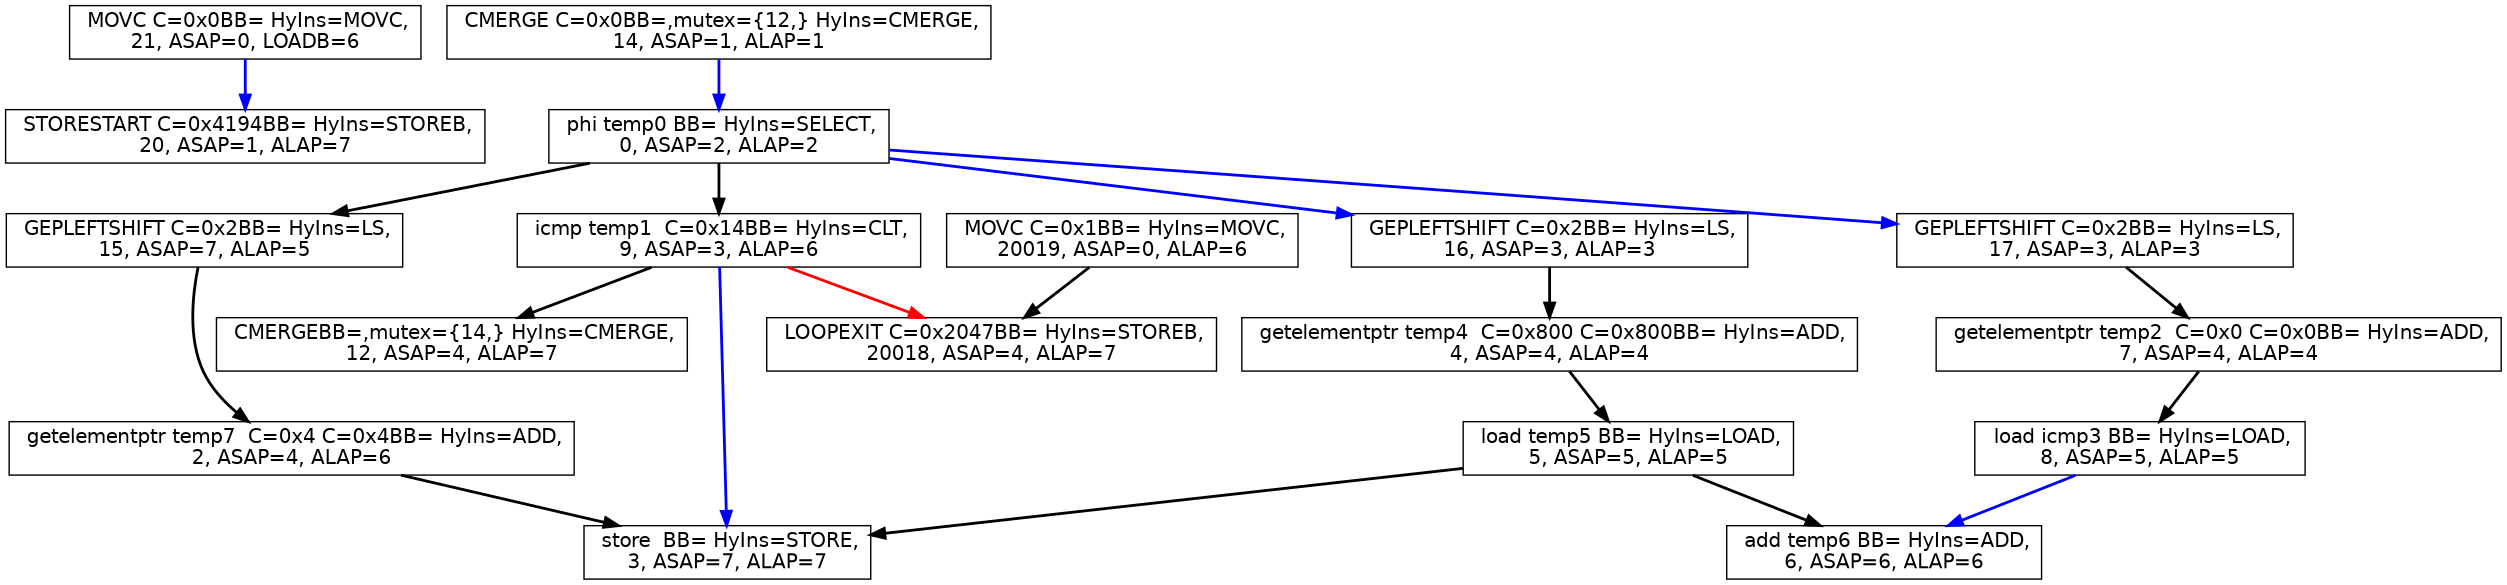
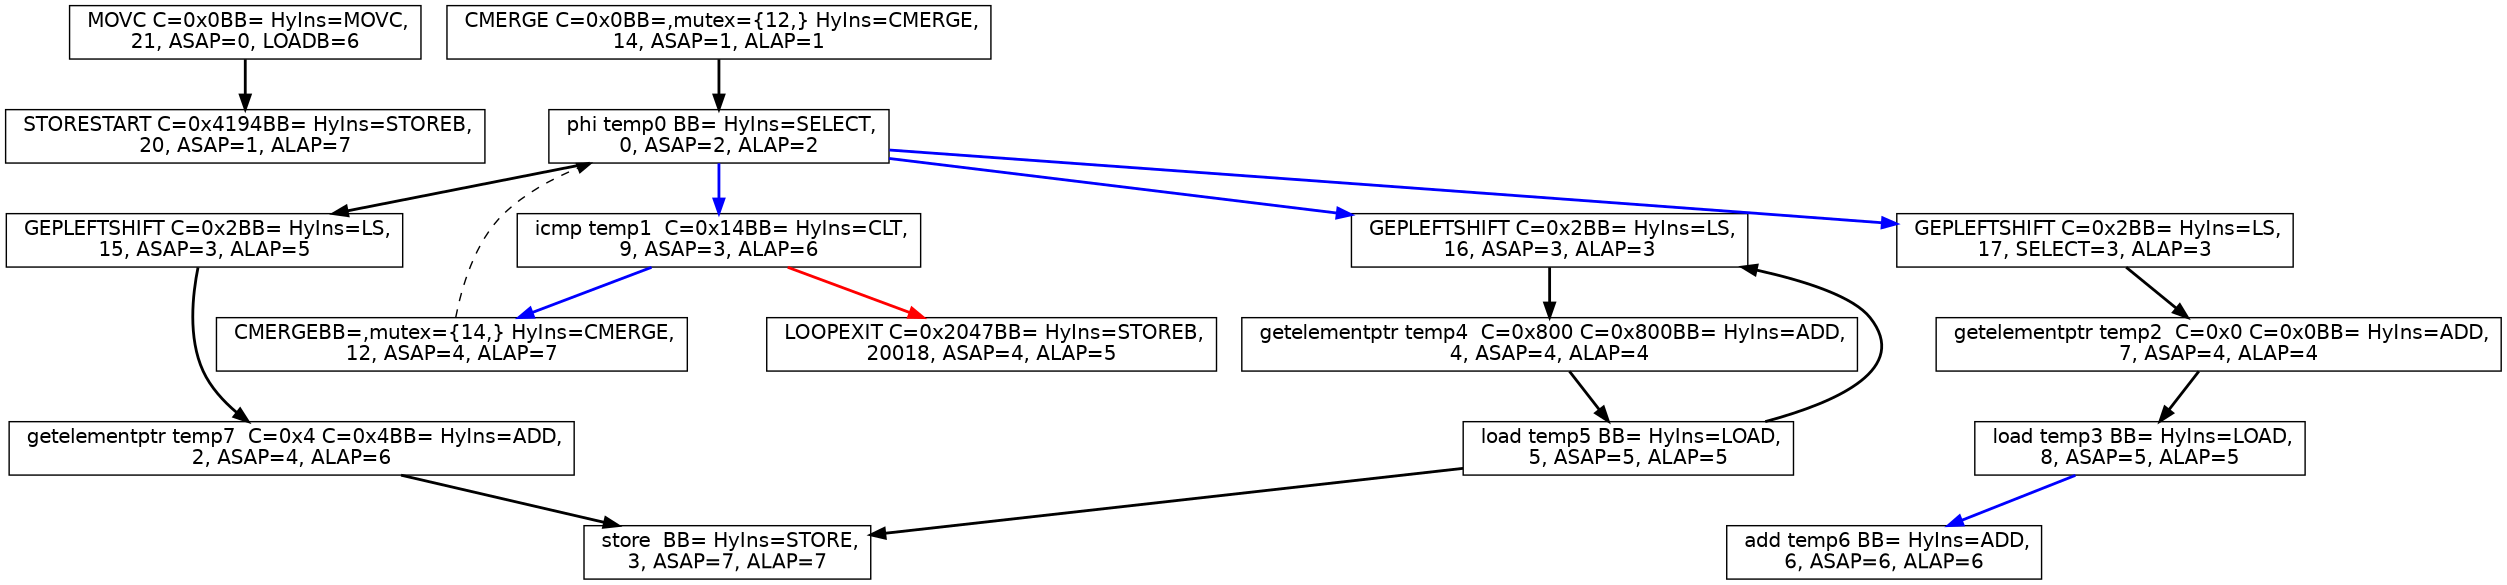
(245, 77) -> (245, 77)
(719, 77) -> (719, 77)
(719, 181) -> (719, 181)
none -> (494, 224)
(205, 240) -> (205, 240)
(1122, 240) -> none
(2095, 240) -> (2095, 240)
(592, 290) -> (592, 290)
(992, 344) -> (992, 344)
(723, 389) -> none
(2140, 448) -> (2140, 448)
(1750, 498) -> (1880, 341)
